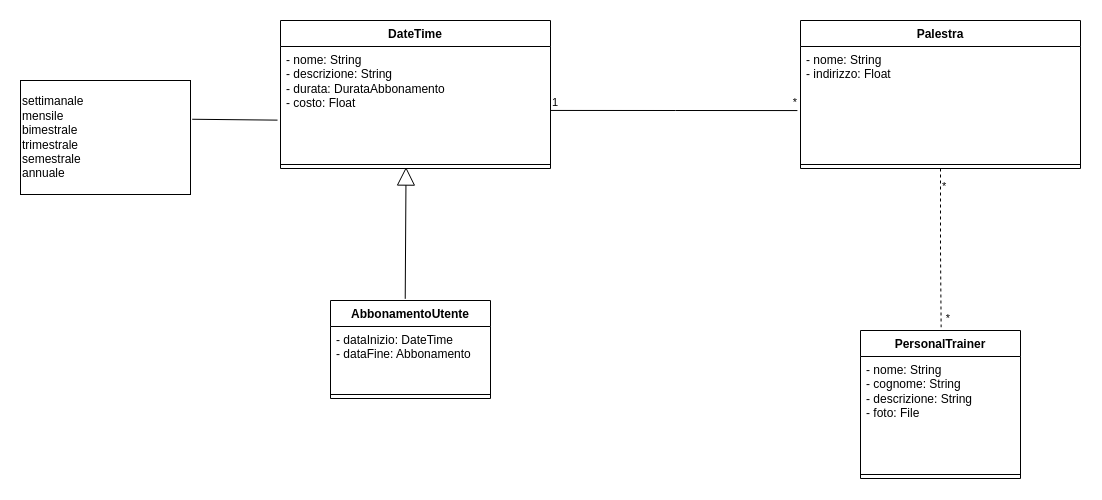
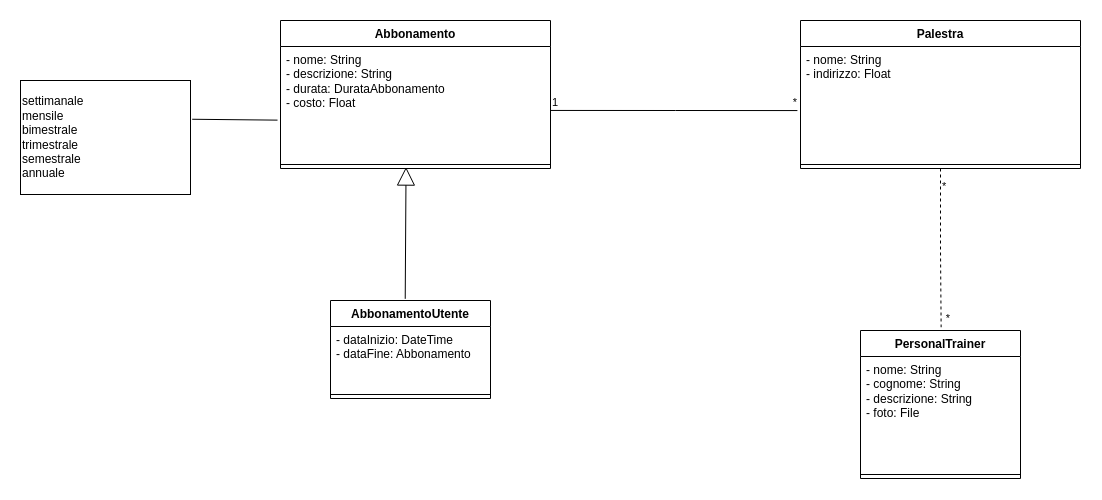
(416, 35) -> (416, 35)
